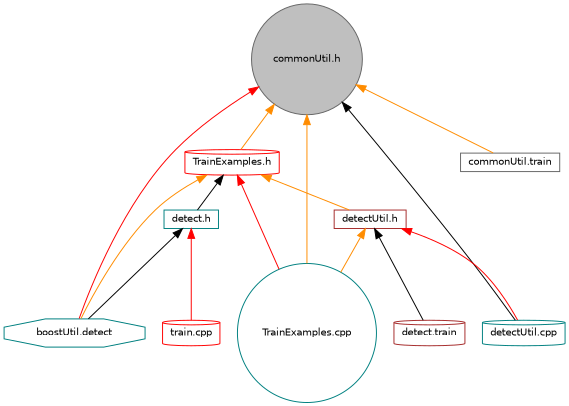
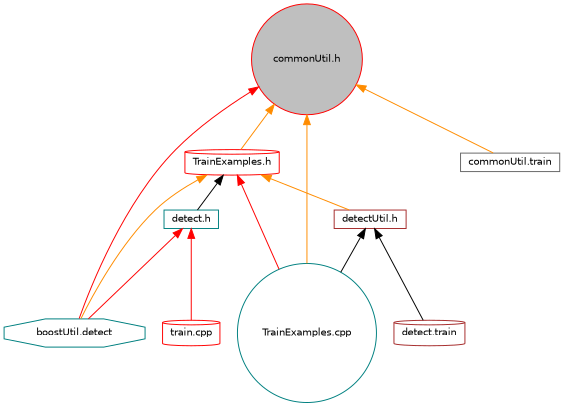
(307, 59) -> (307, 59)
(351, 255) -> (351, 255)
(132, 277) -> (132, 277)
(524, 333) -> none
